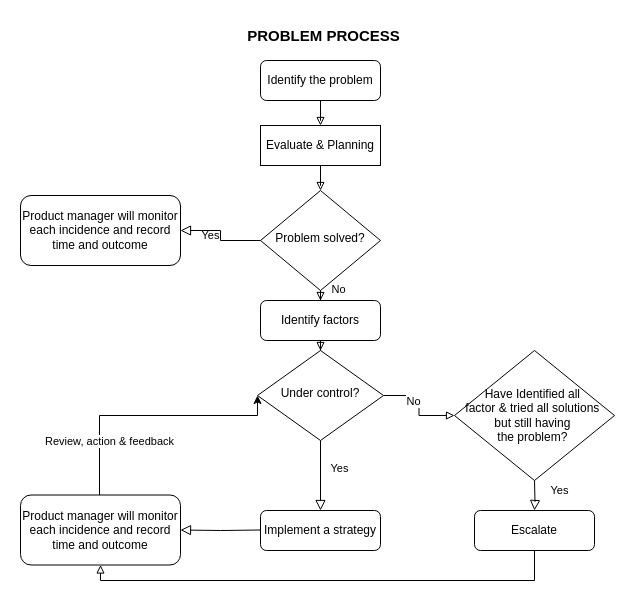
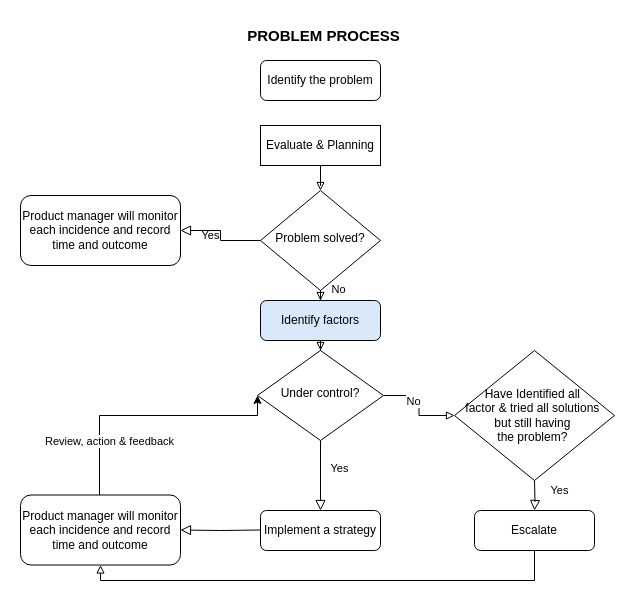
(321, 118) -> none
(321, 321) -> (321, 321)
